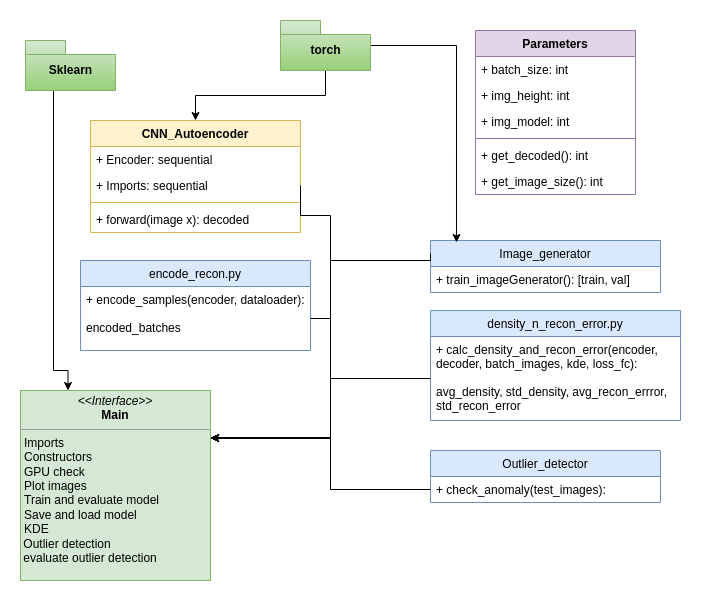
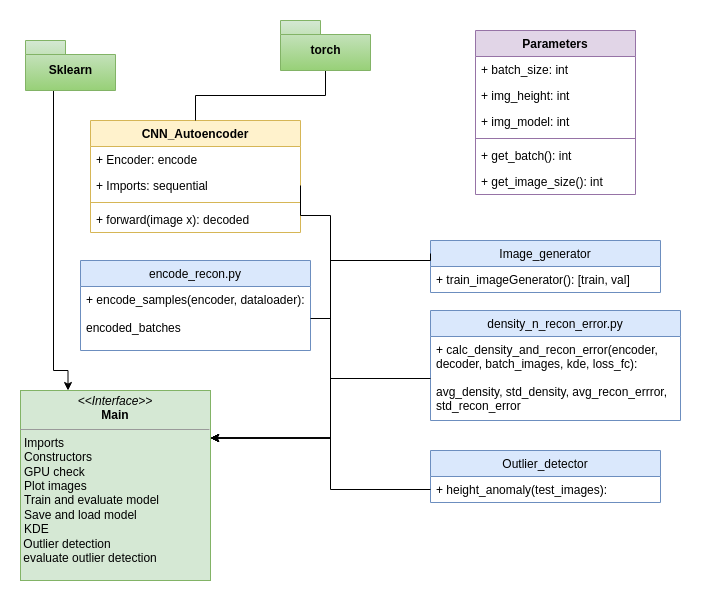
(456, 98) -> none
(196, 112) -> (196, 114)
(542, 156) -> (535, 156)
(159, 160) -> (148, 160)
(527, 490) -> (529, 490)
